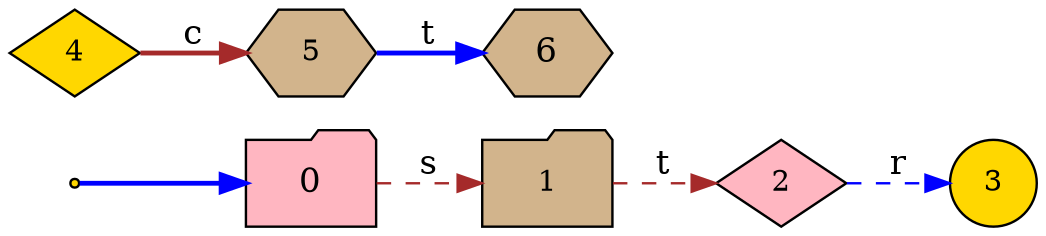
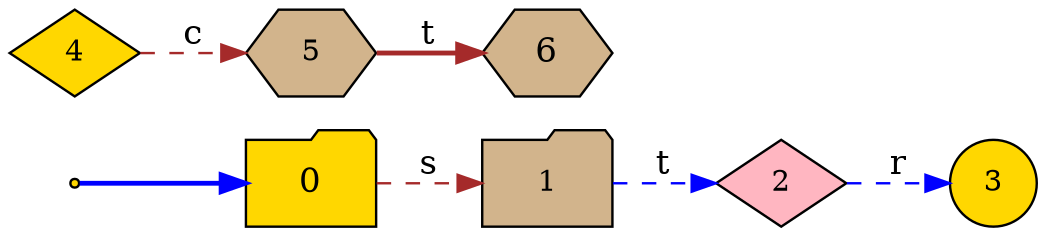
(181, 53) -> (181, 53)
(417, 53) -> (417, 53)
(311, 183) -> (311, 183)
(652, 183) -> (652, 183)
